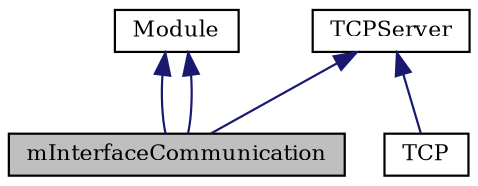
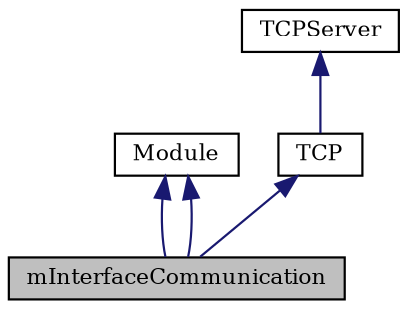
(274, 98) -> (240, 224)
